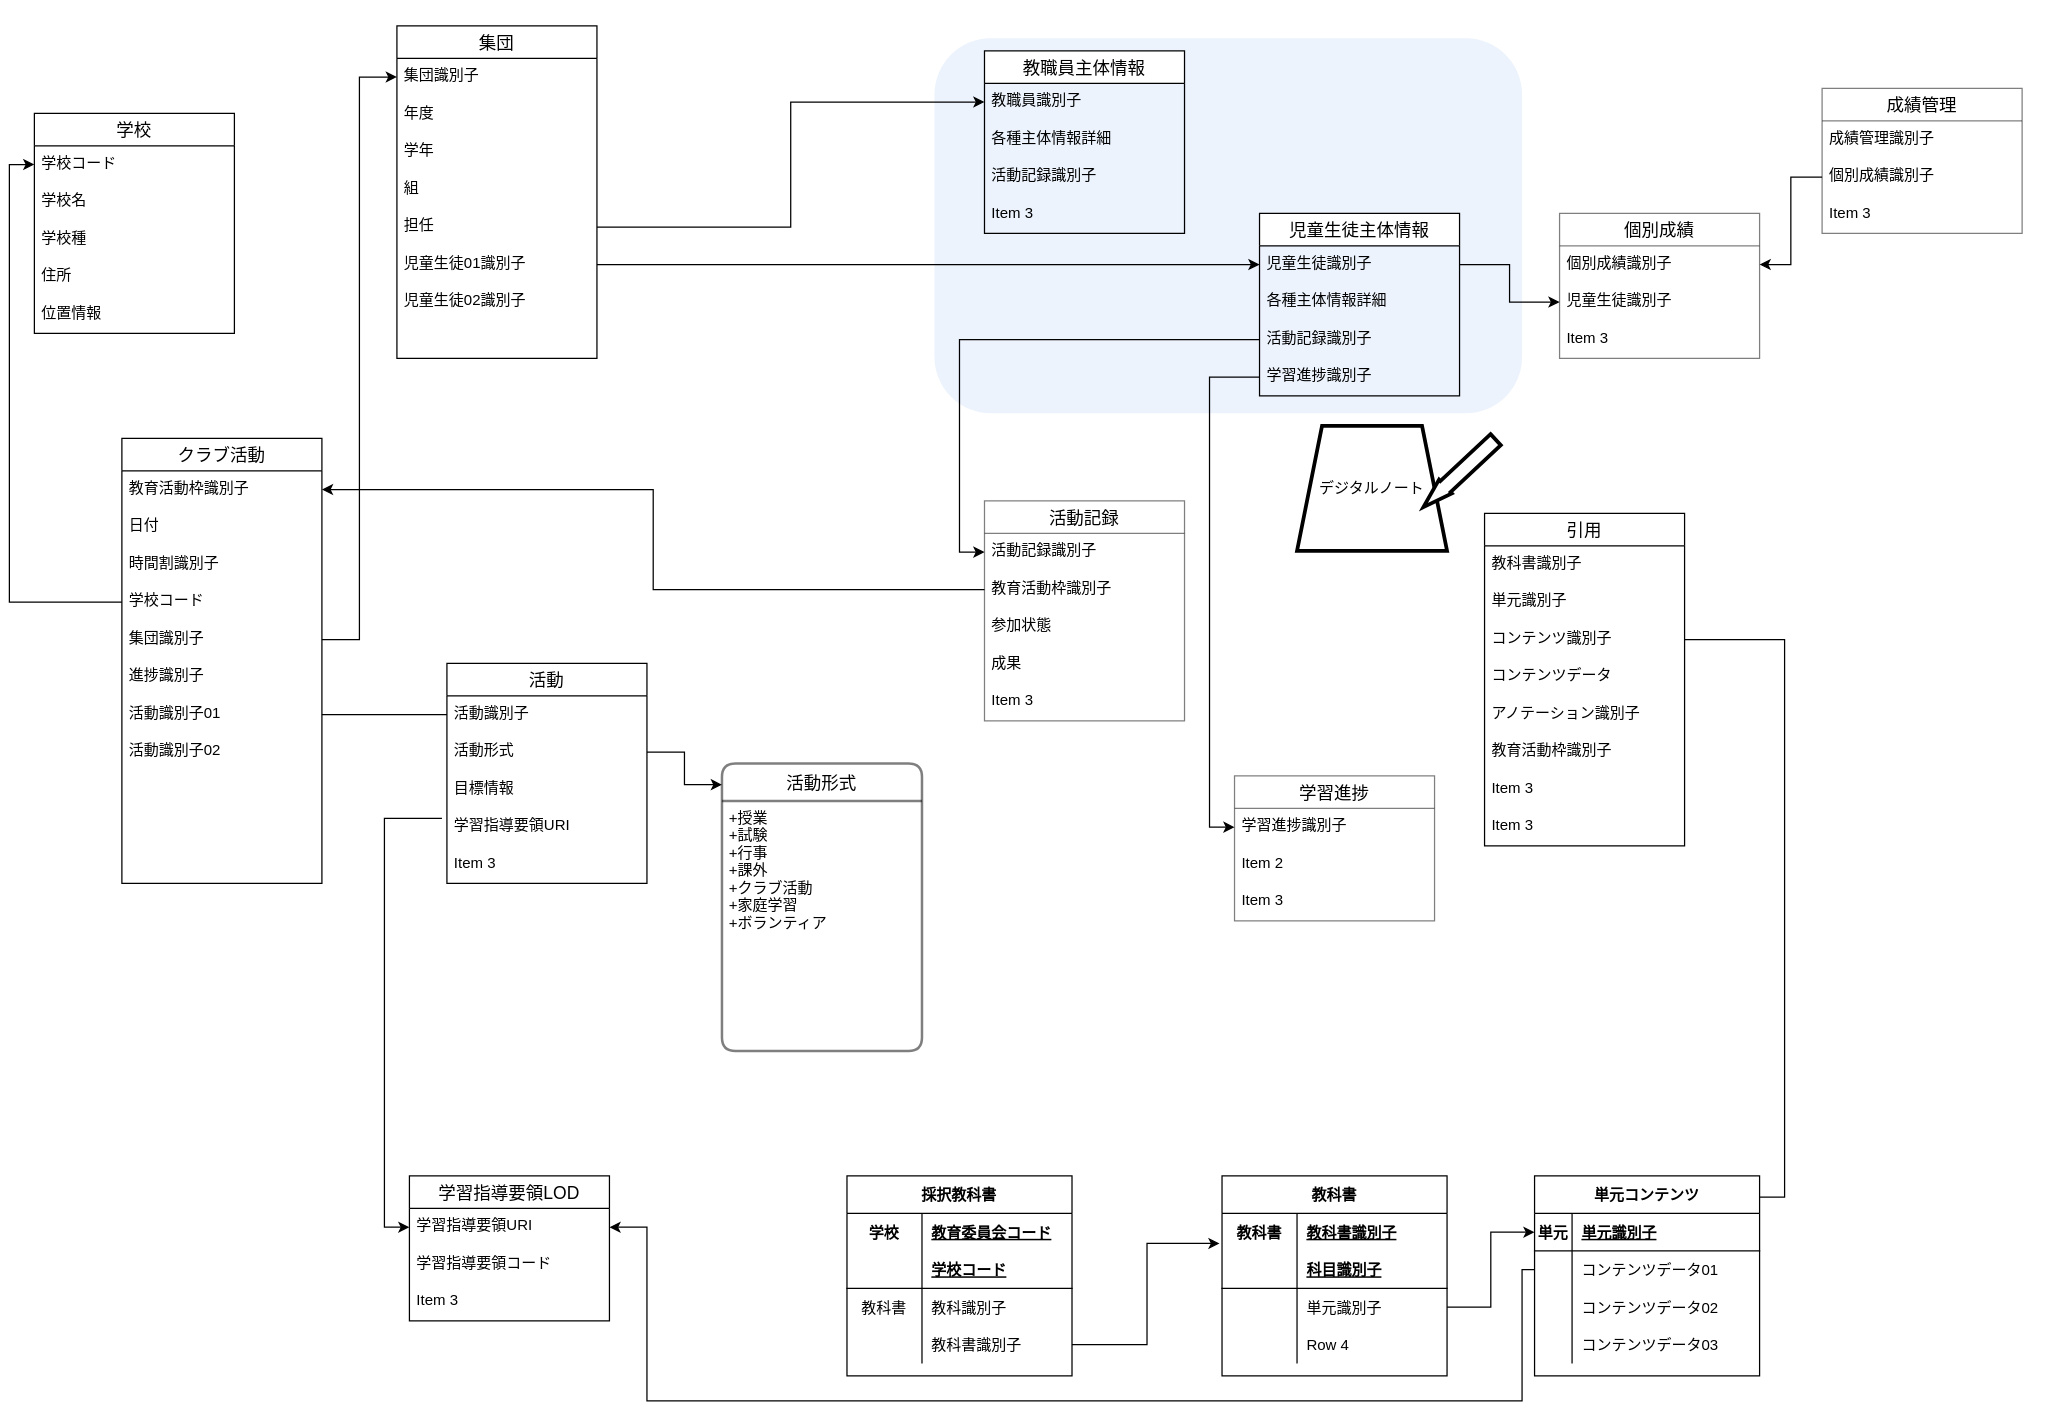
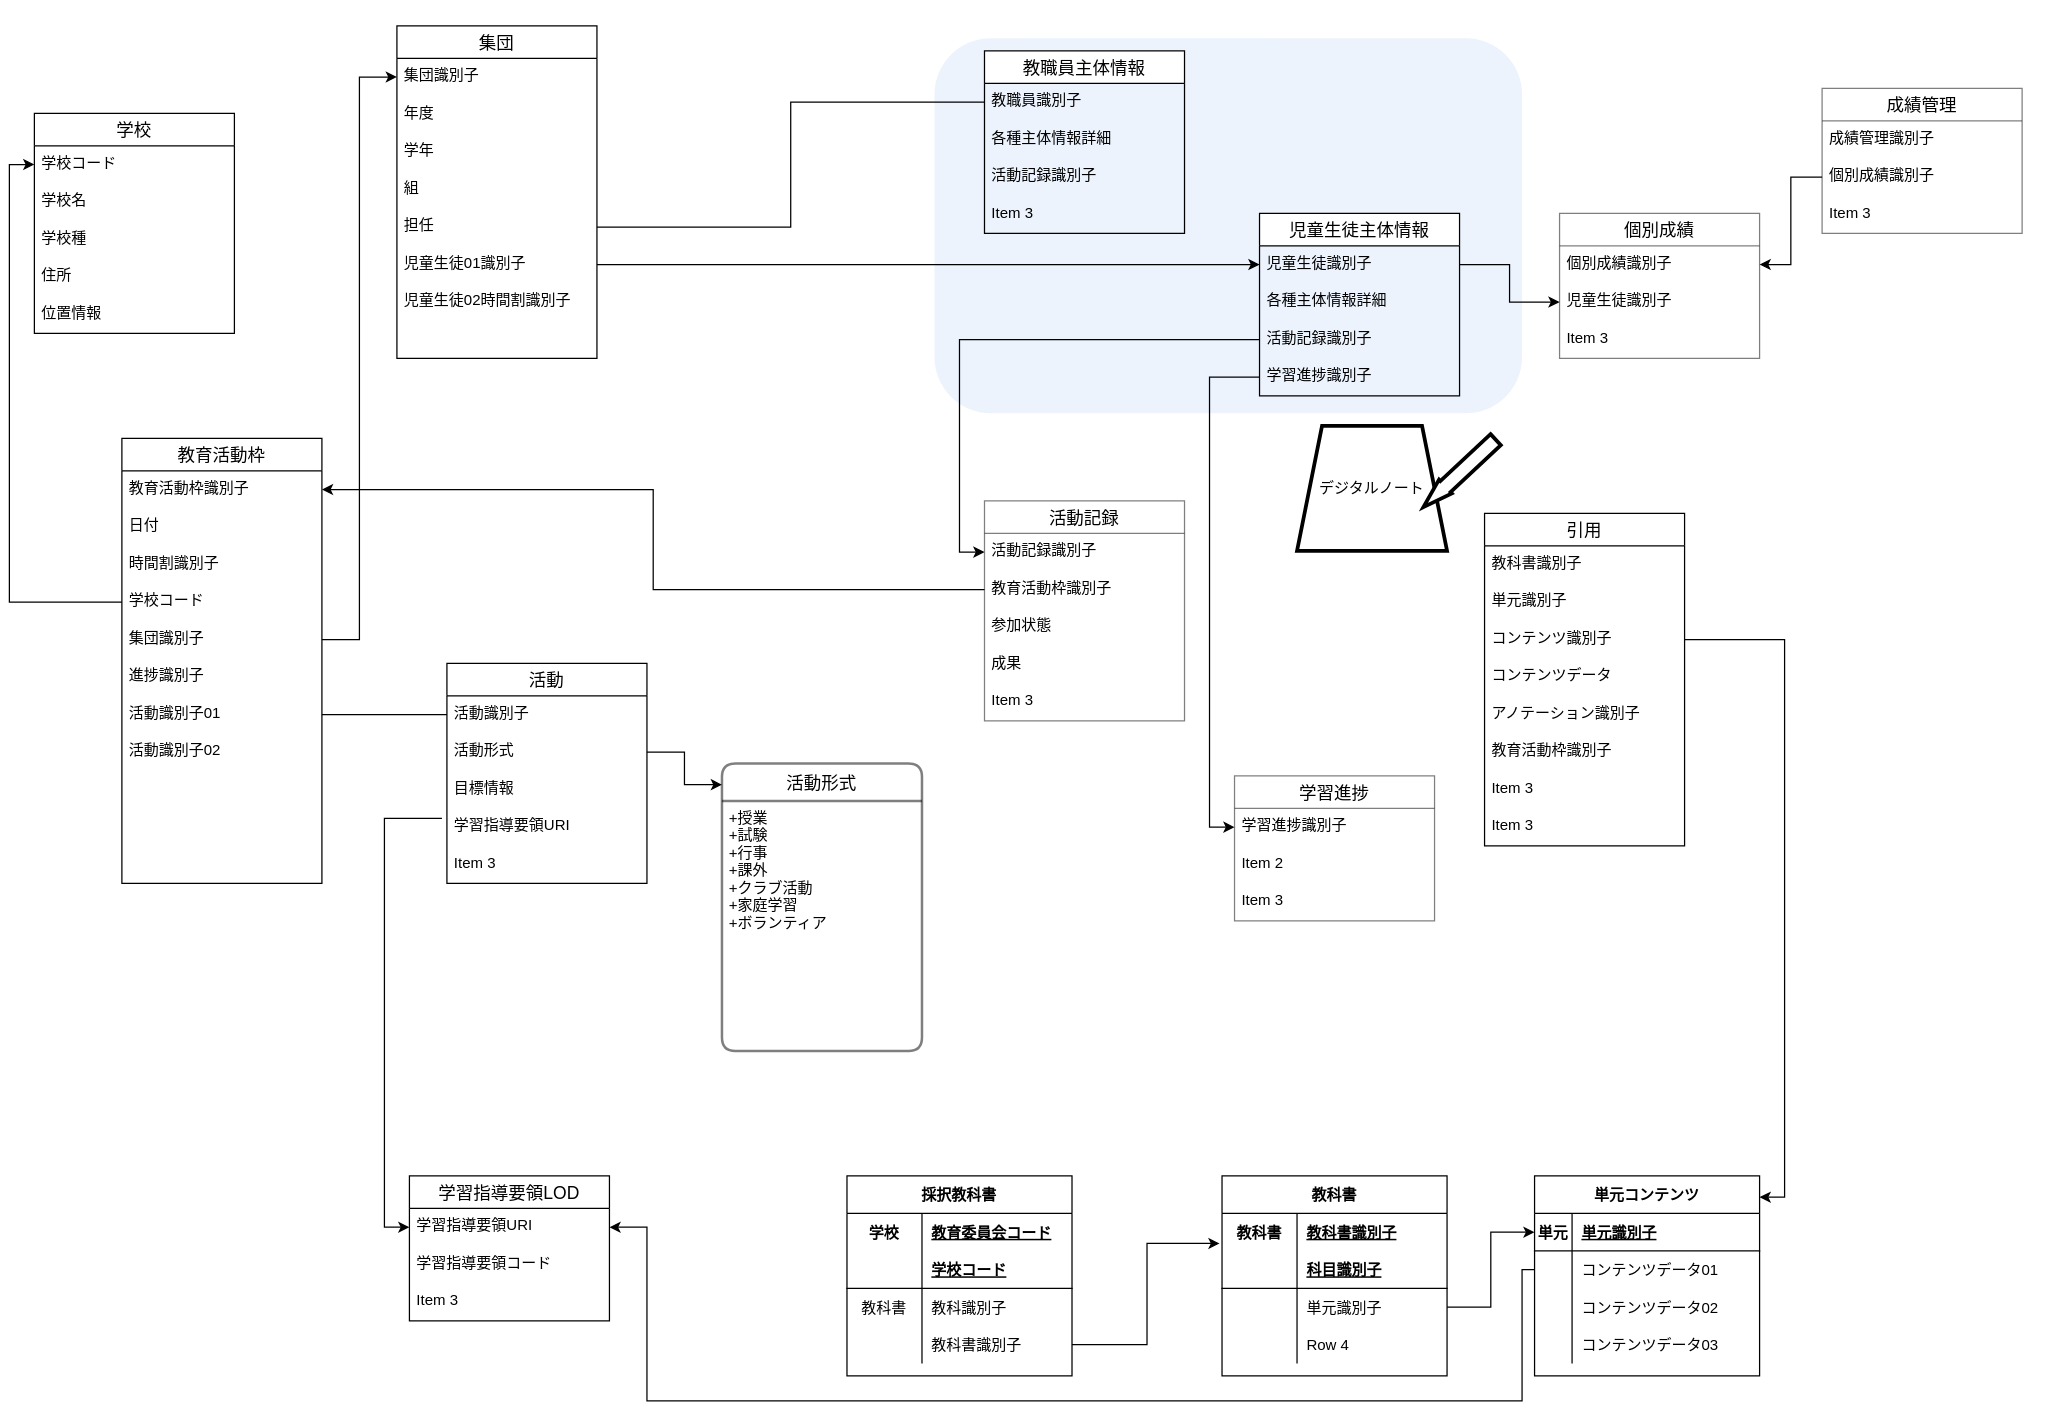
(974, 102) -> (977, 102)
(465, 300) -> (487, 300)
(221, 455) -> (221, 455)
(1765, 1197) -> (1769, 1197)
